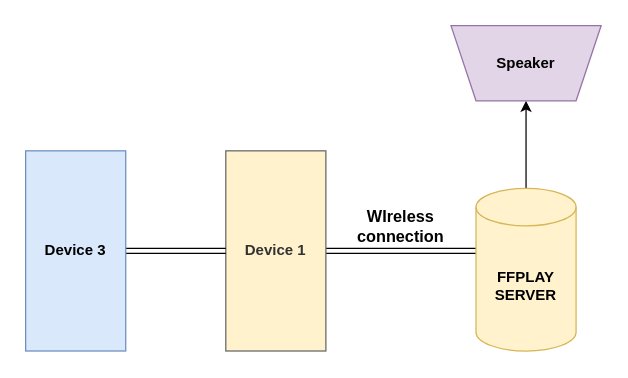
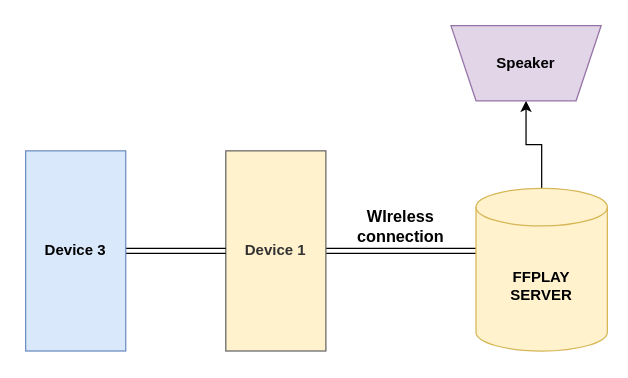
(526, 269) -> (541, 269)
